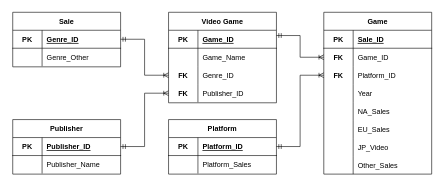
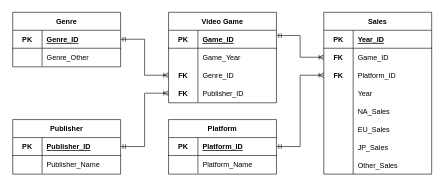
(66, 22) -> (66, 22)
(377, 22) -> (377, 22)
(371, 40) -> (372, 40)
(220, 58) -> (220, 58)
(373, 148) -> (373, 148)
(229, 165) -> (227, 165)
